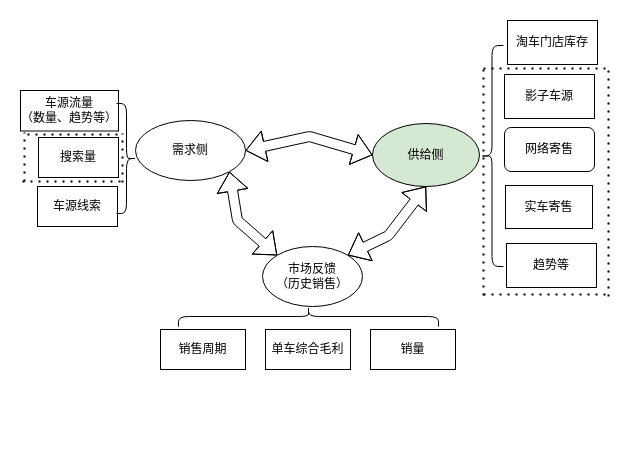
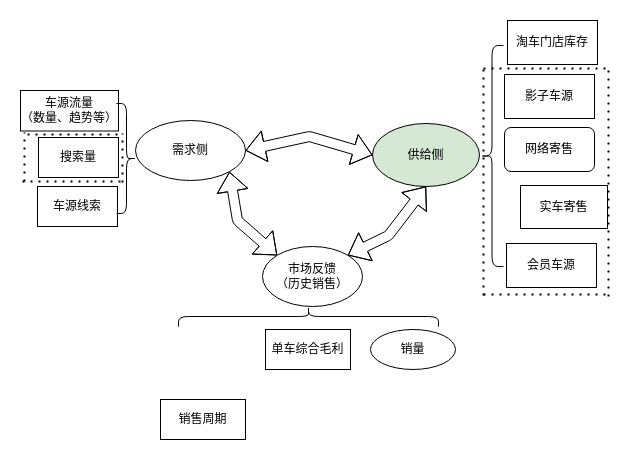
(549, 207) -> (564, 207)
(552, 266) -> (552, 266)
(203, 350) -> (203, 420)
(413, 350) -> (413, 350)
